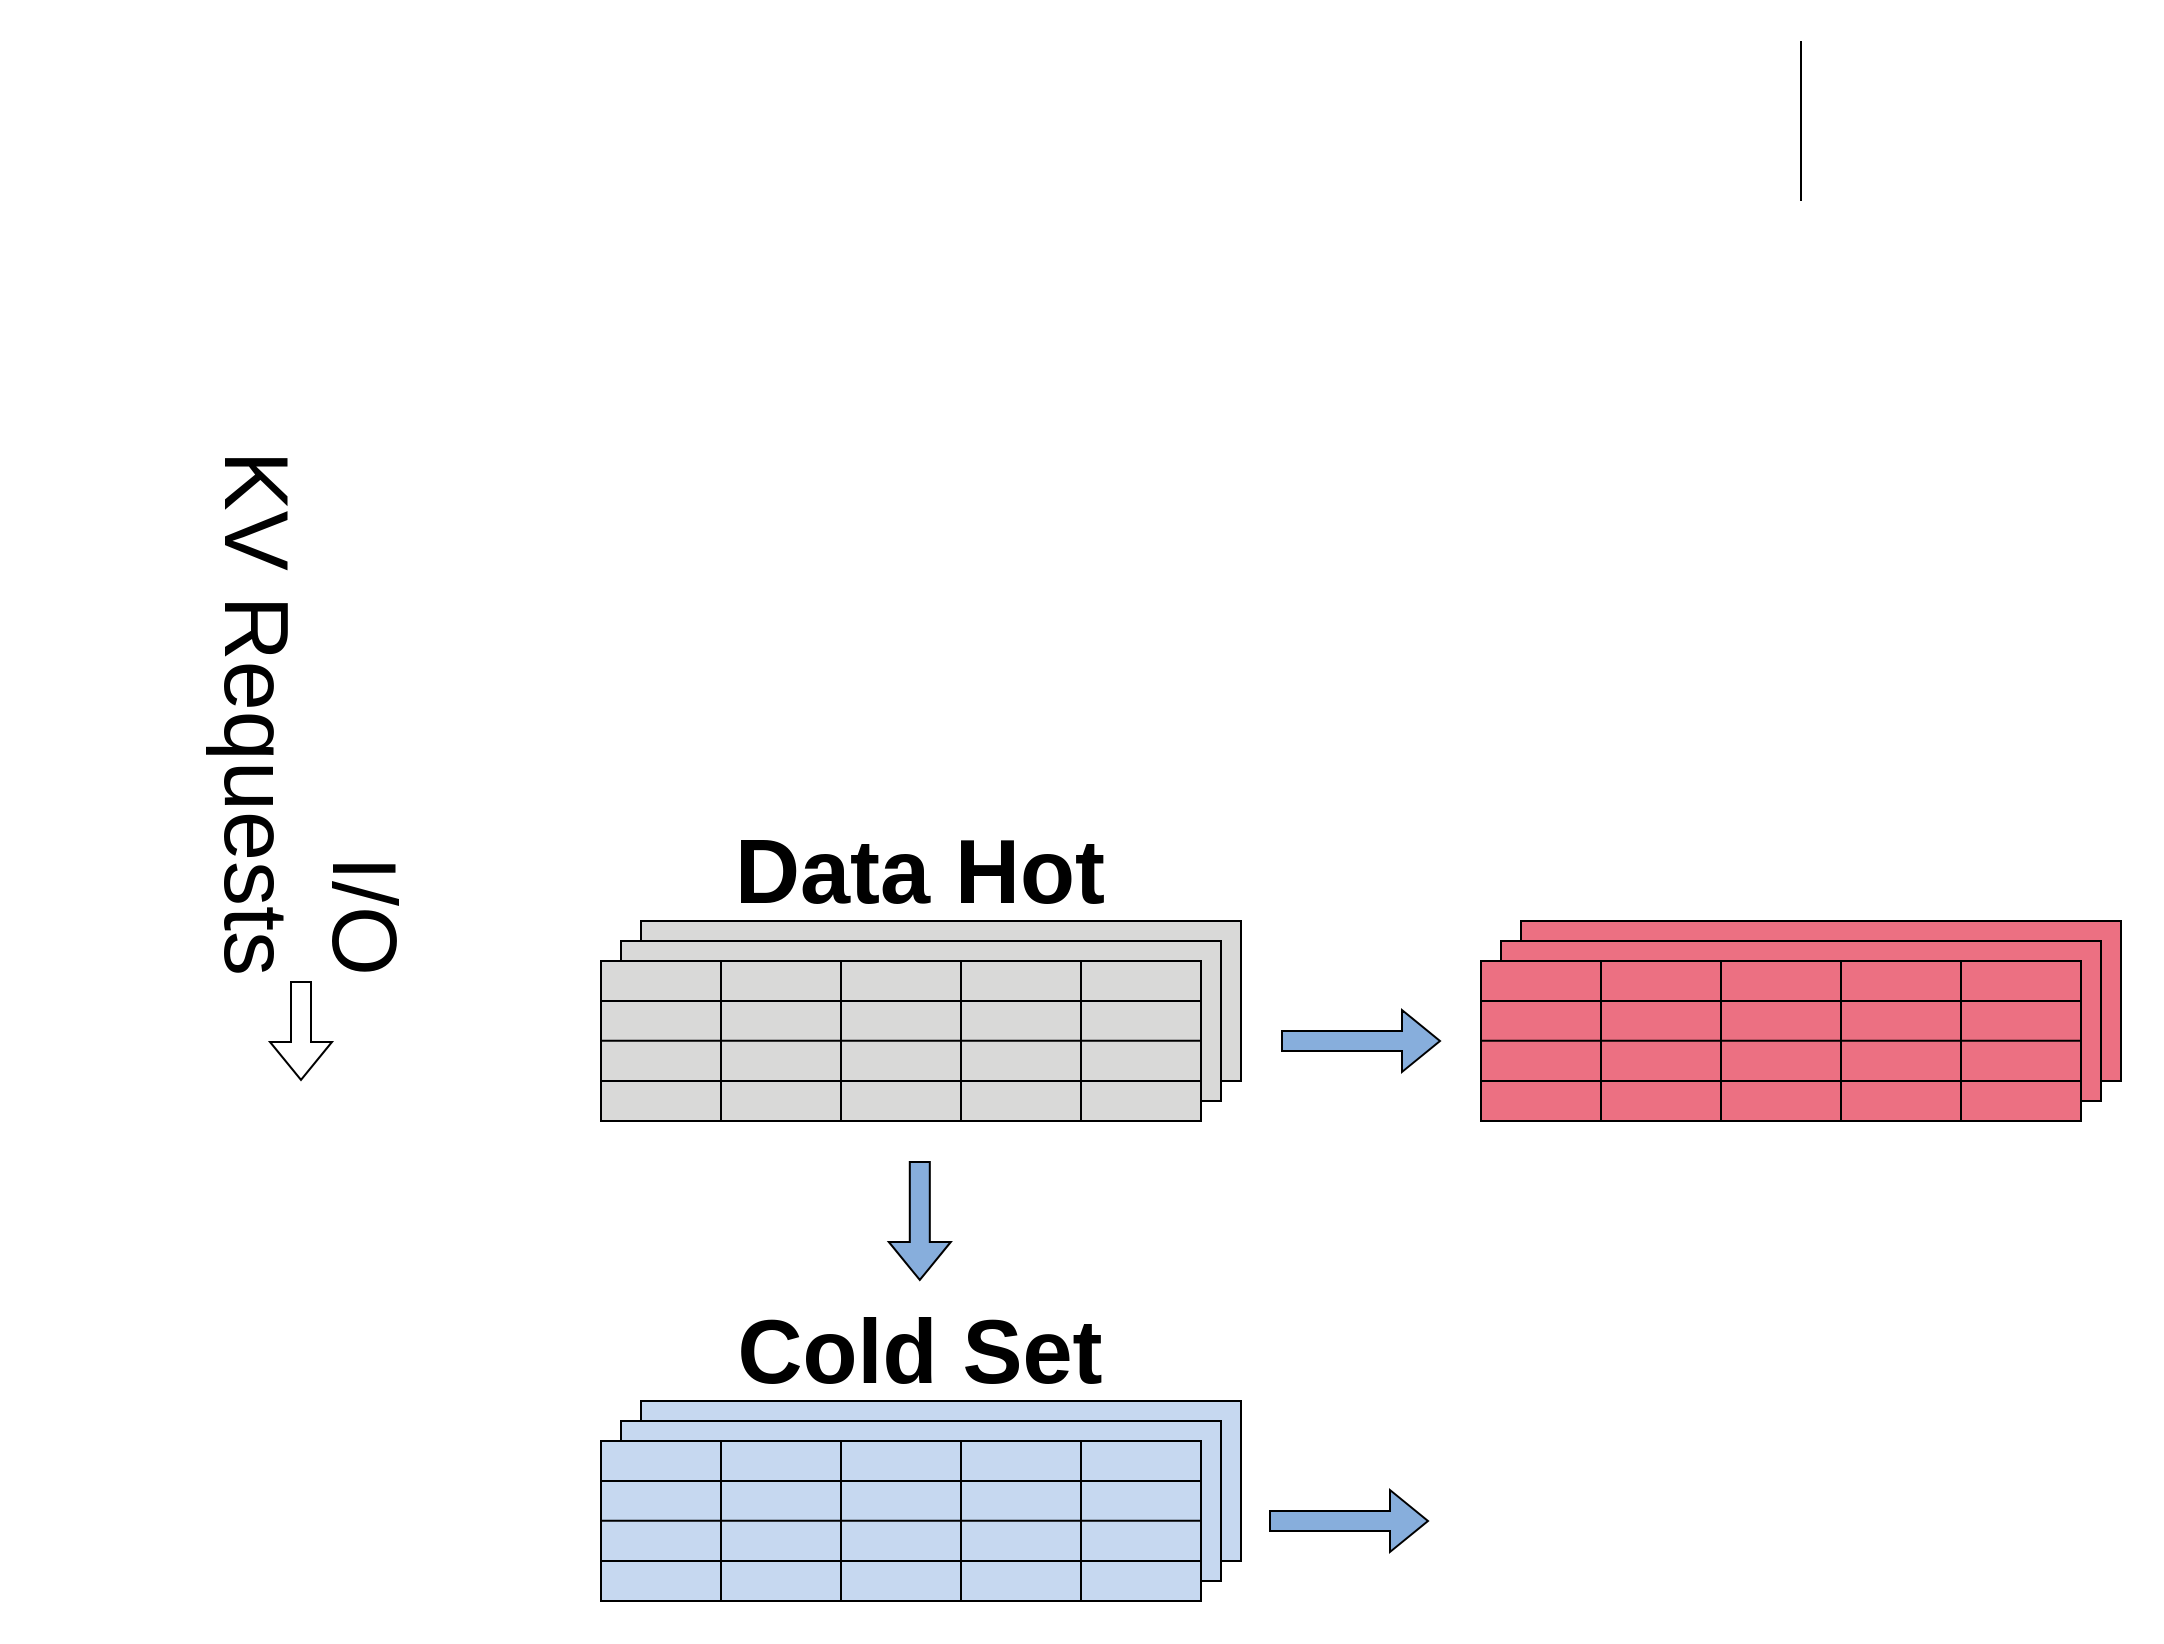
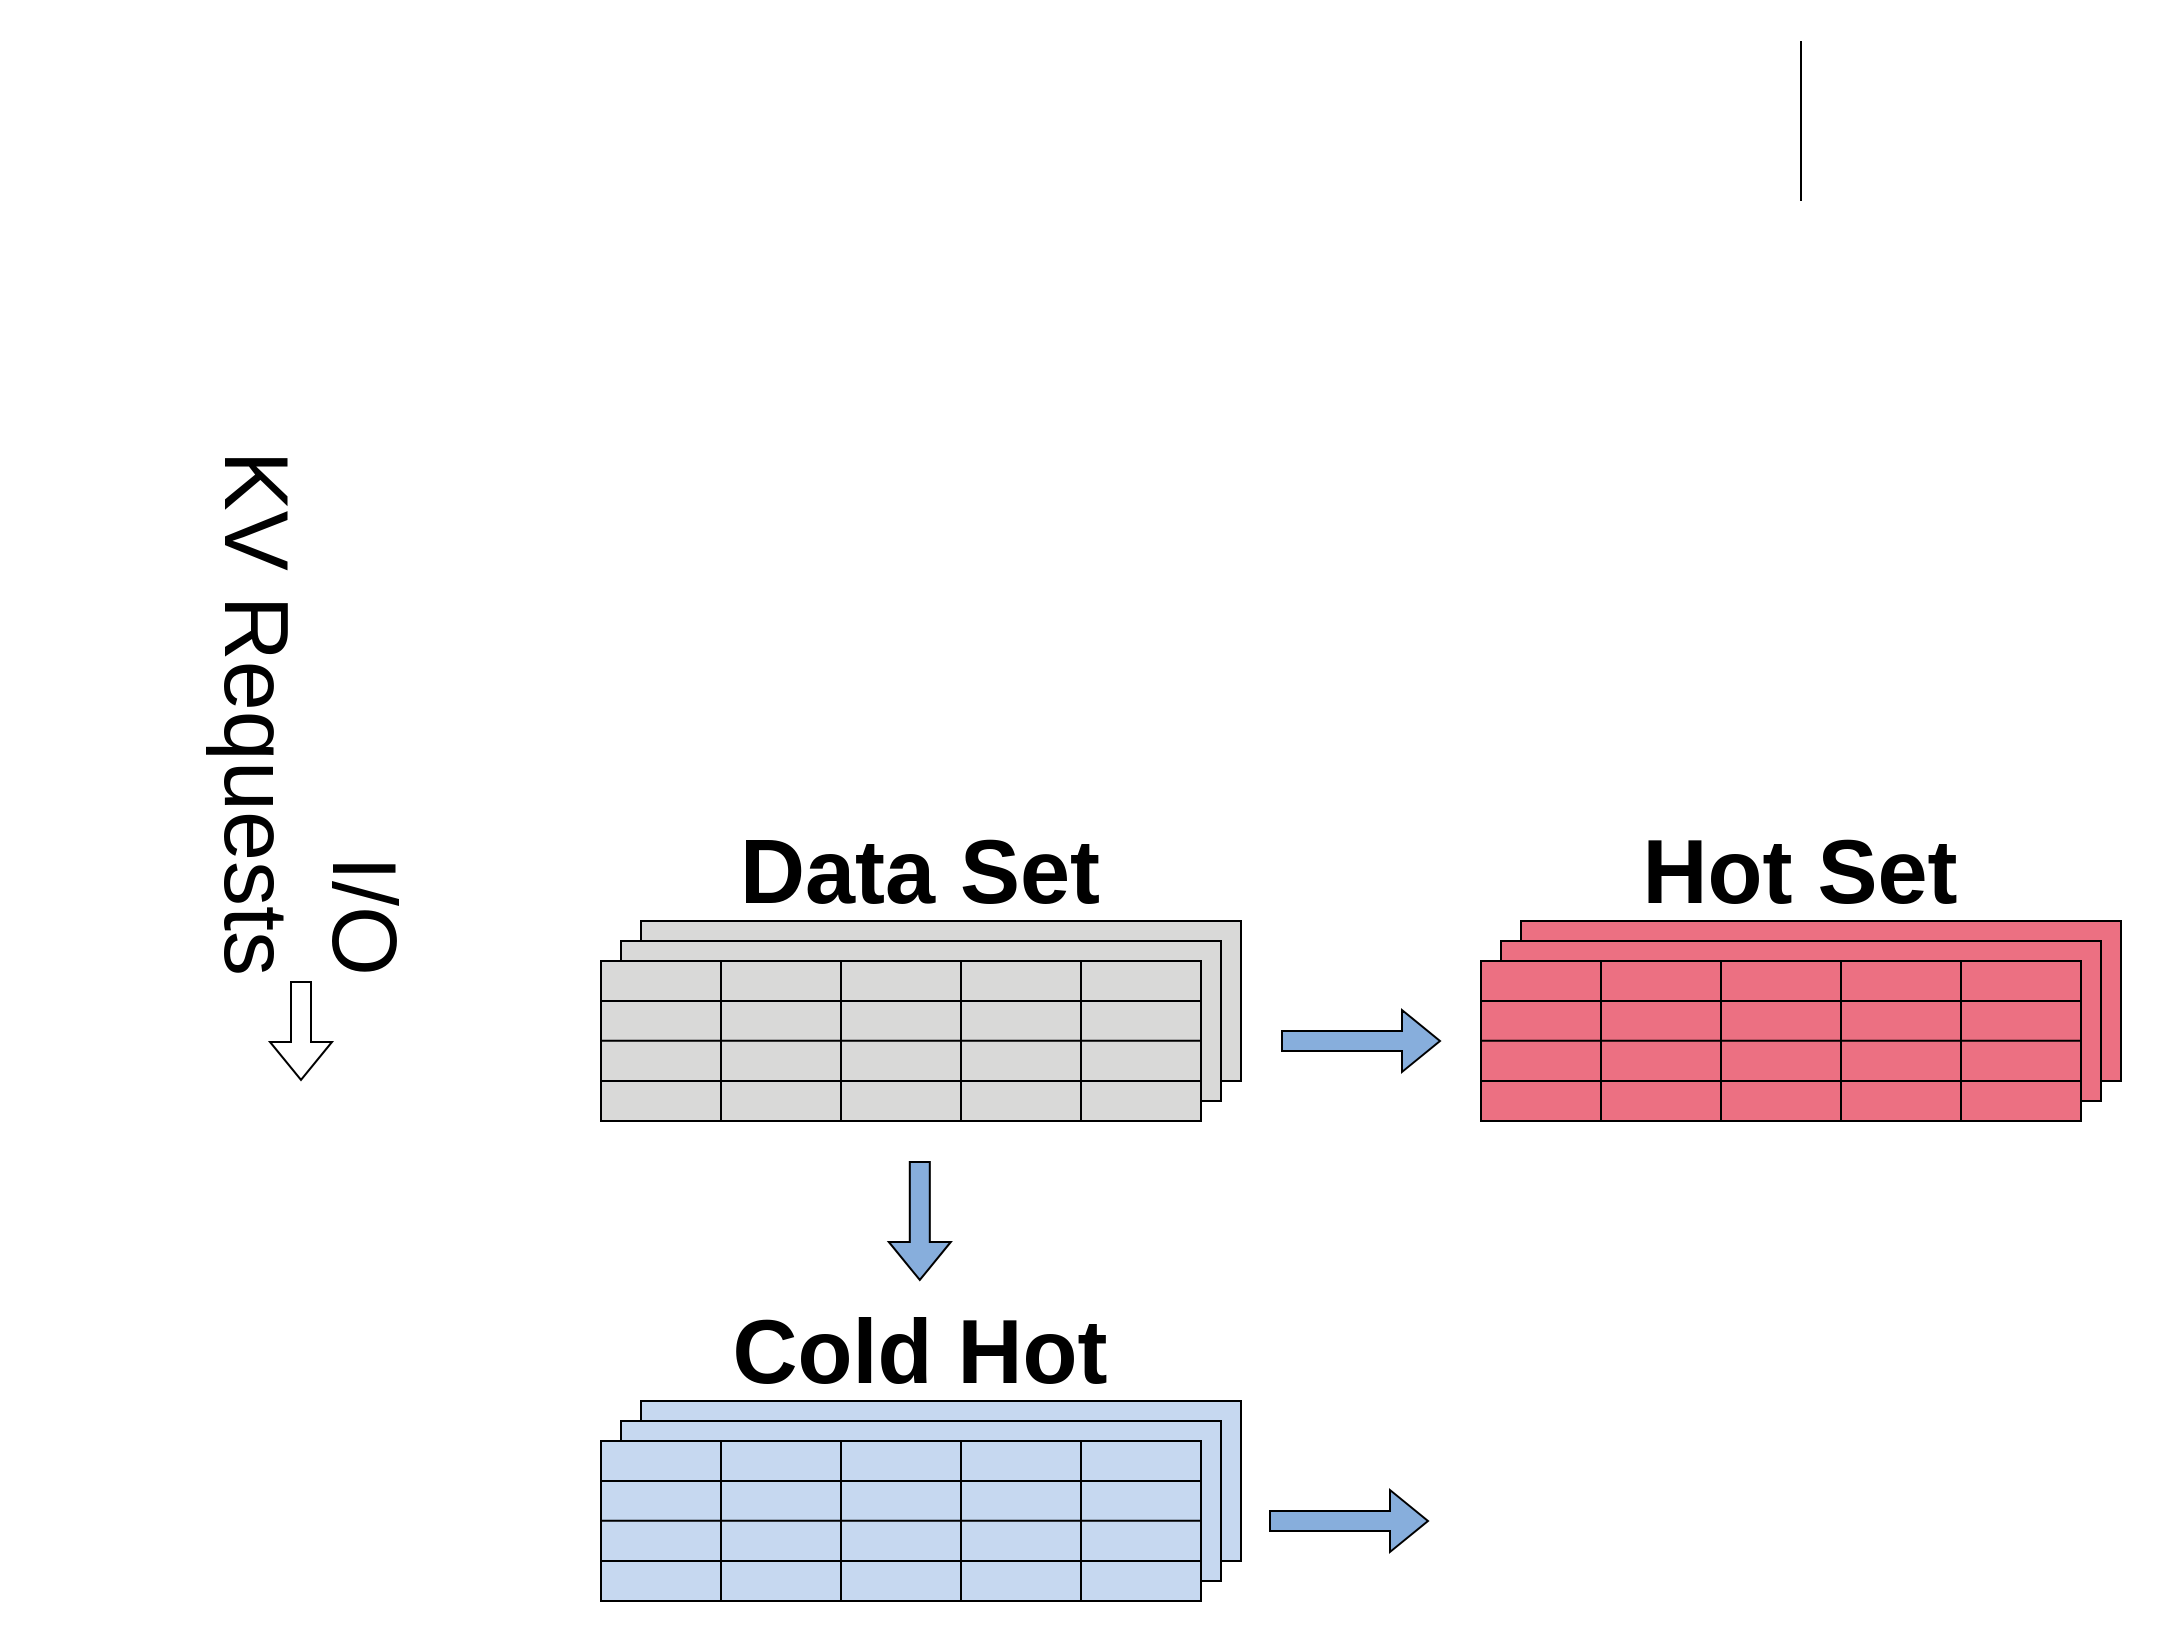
none -> (1801, 861)
(920, 873) -> (920, 873)
(920, 1353) -> (920, 1353)
